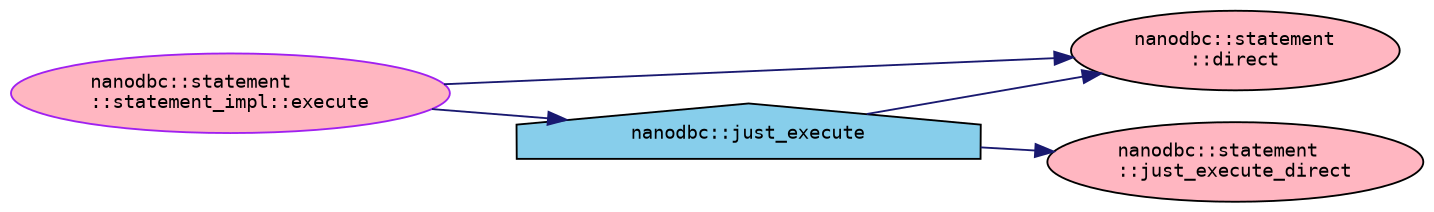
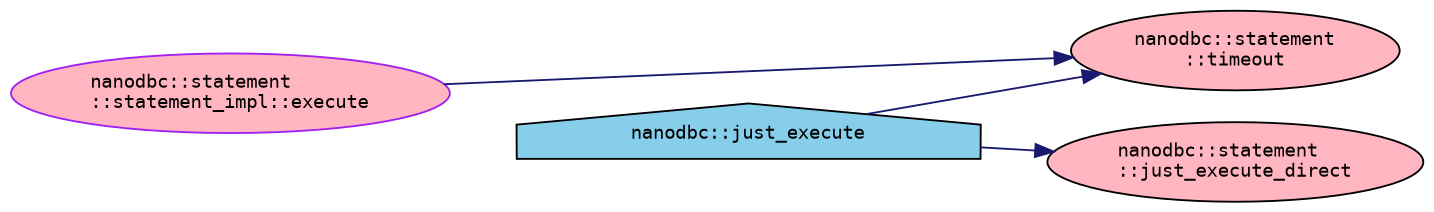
(1235, 51) -> (1235, 51)
(490, 114) -> none
